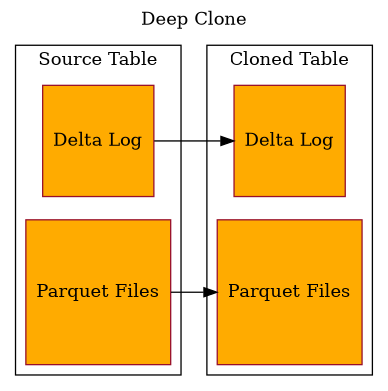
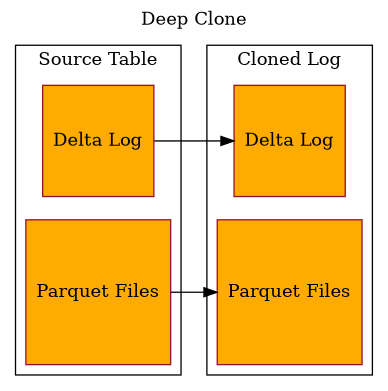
(290, 60) -> (290, 60)
